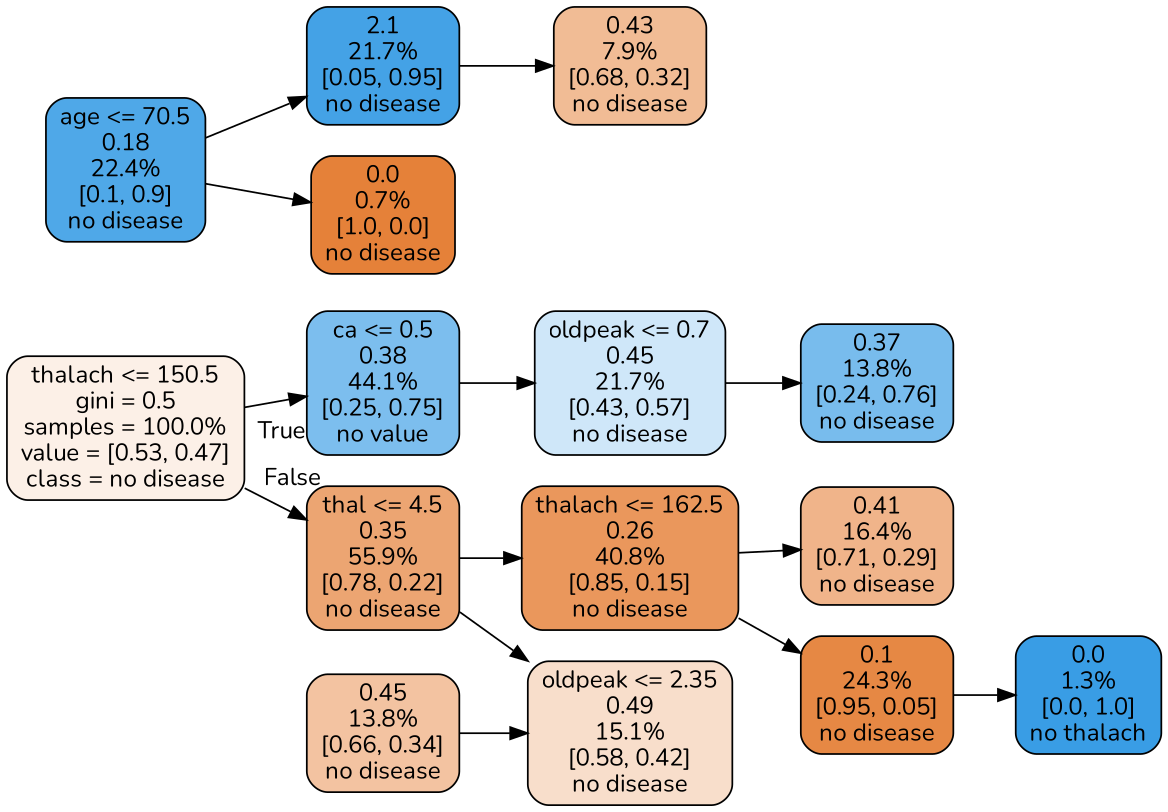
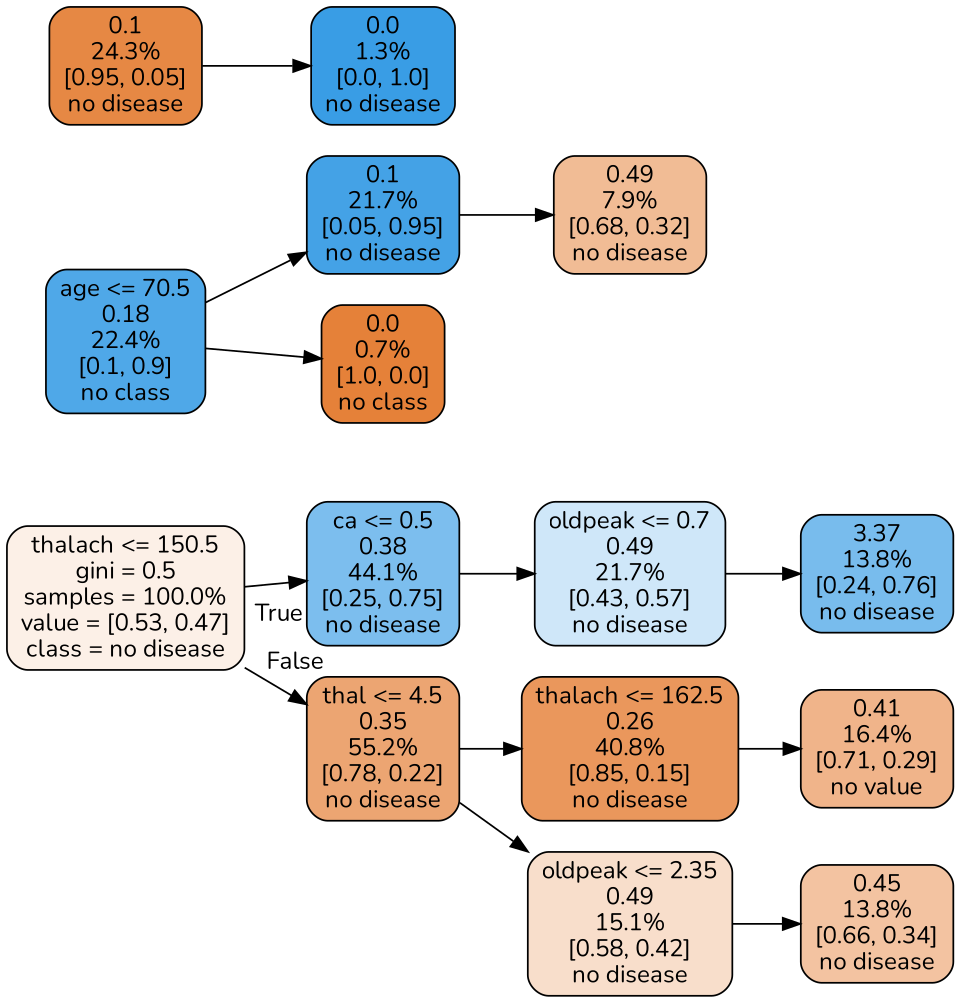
(383, 66) -> (383, 215)
(630, 66) -> (630, 215)
(126, 170) -> (126, 341)
(383, 215) -> (383, 364)
(383, 383) -> (383, 574)
(630, 383) -> (630, 574)
(877, 383) -> (877, 574)
(877, 546) -> (877, 749)
(383, 558) -> (383, 749)
(762, 631) -> none
(1089, 695) -> (383, 66)
(485, 733) -> (758, 924)
